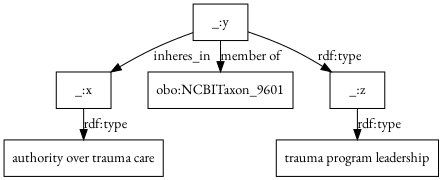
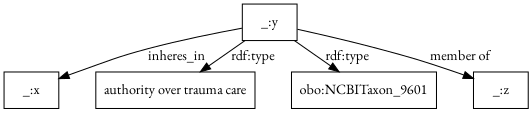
(251, 56) -> (347, 56)
(340, 56) -> (460, 56)
(84, 119) -> (227, 53)
(357, 158) -> none
